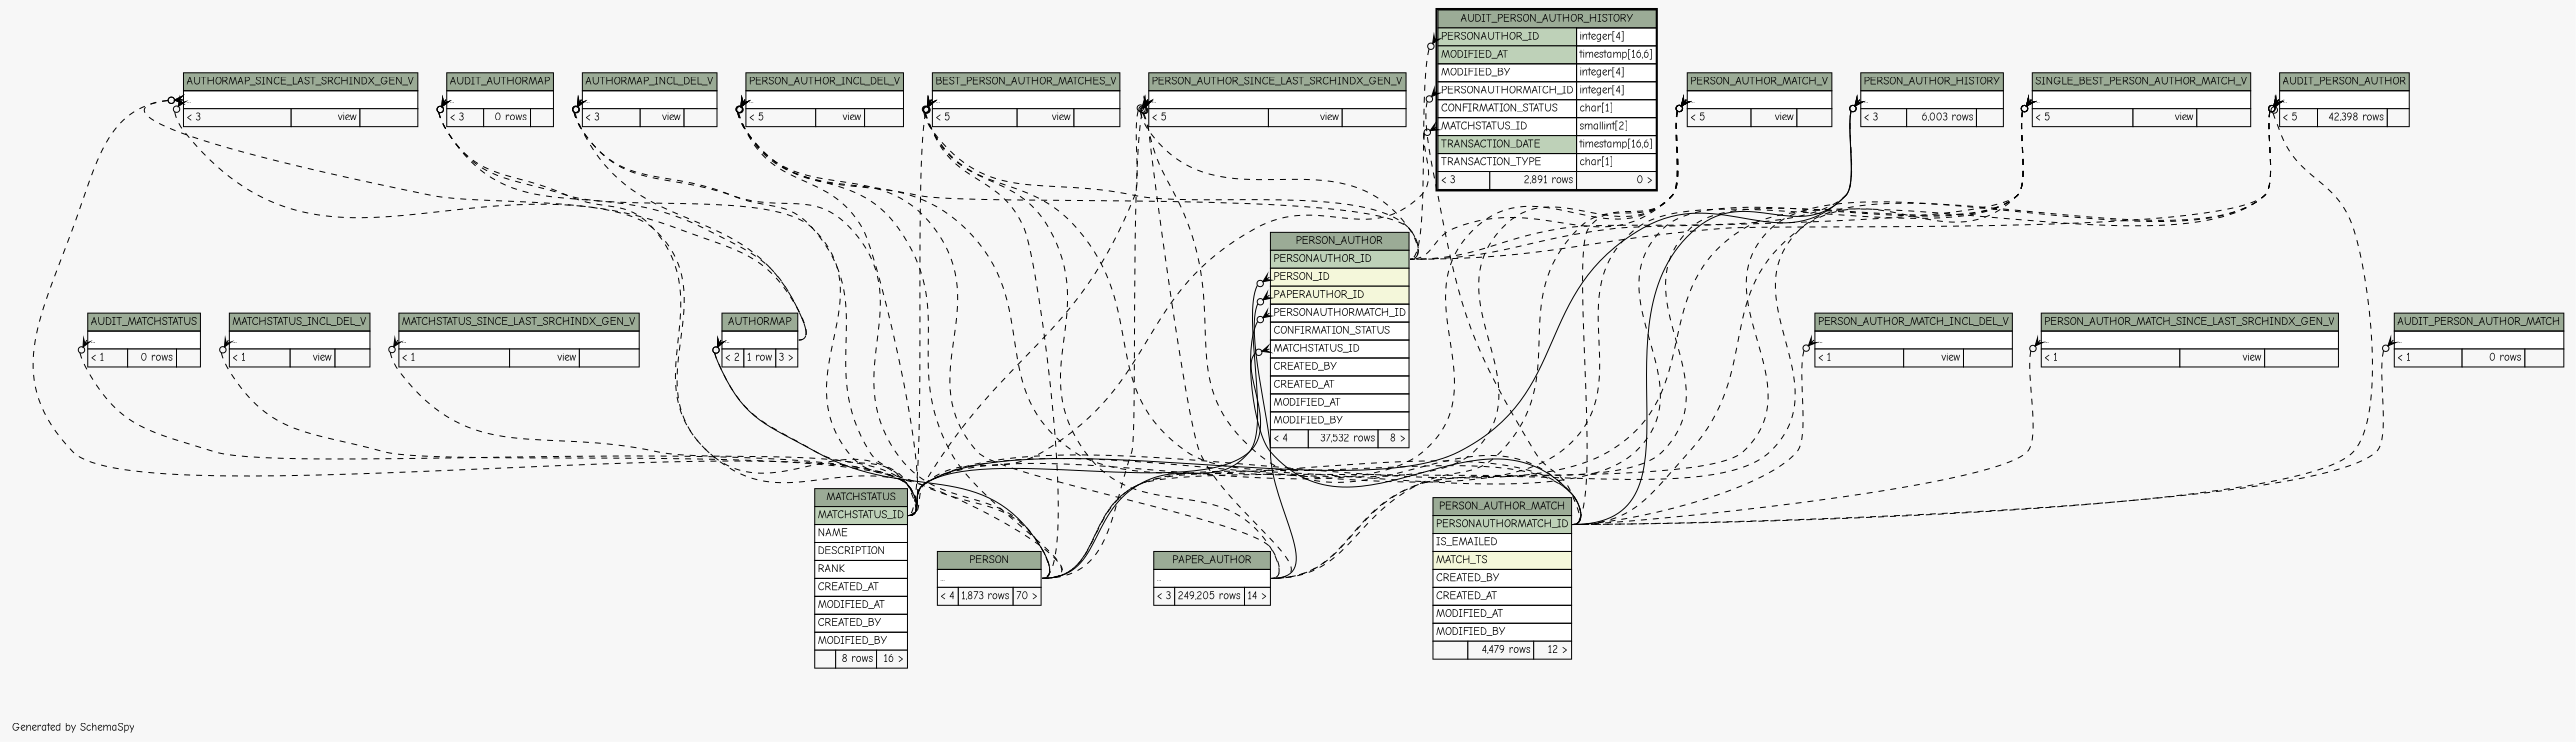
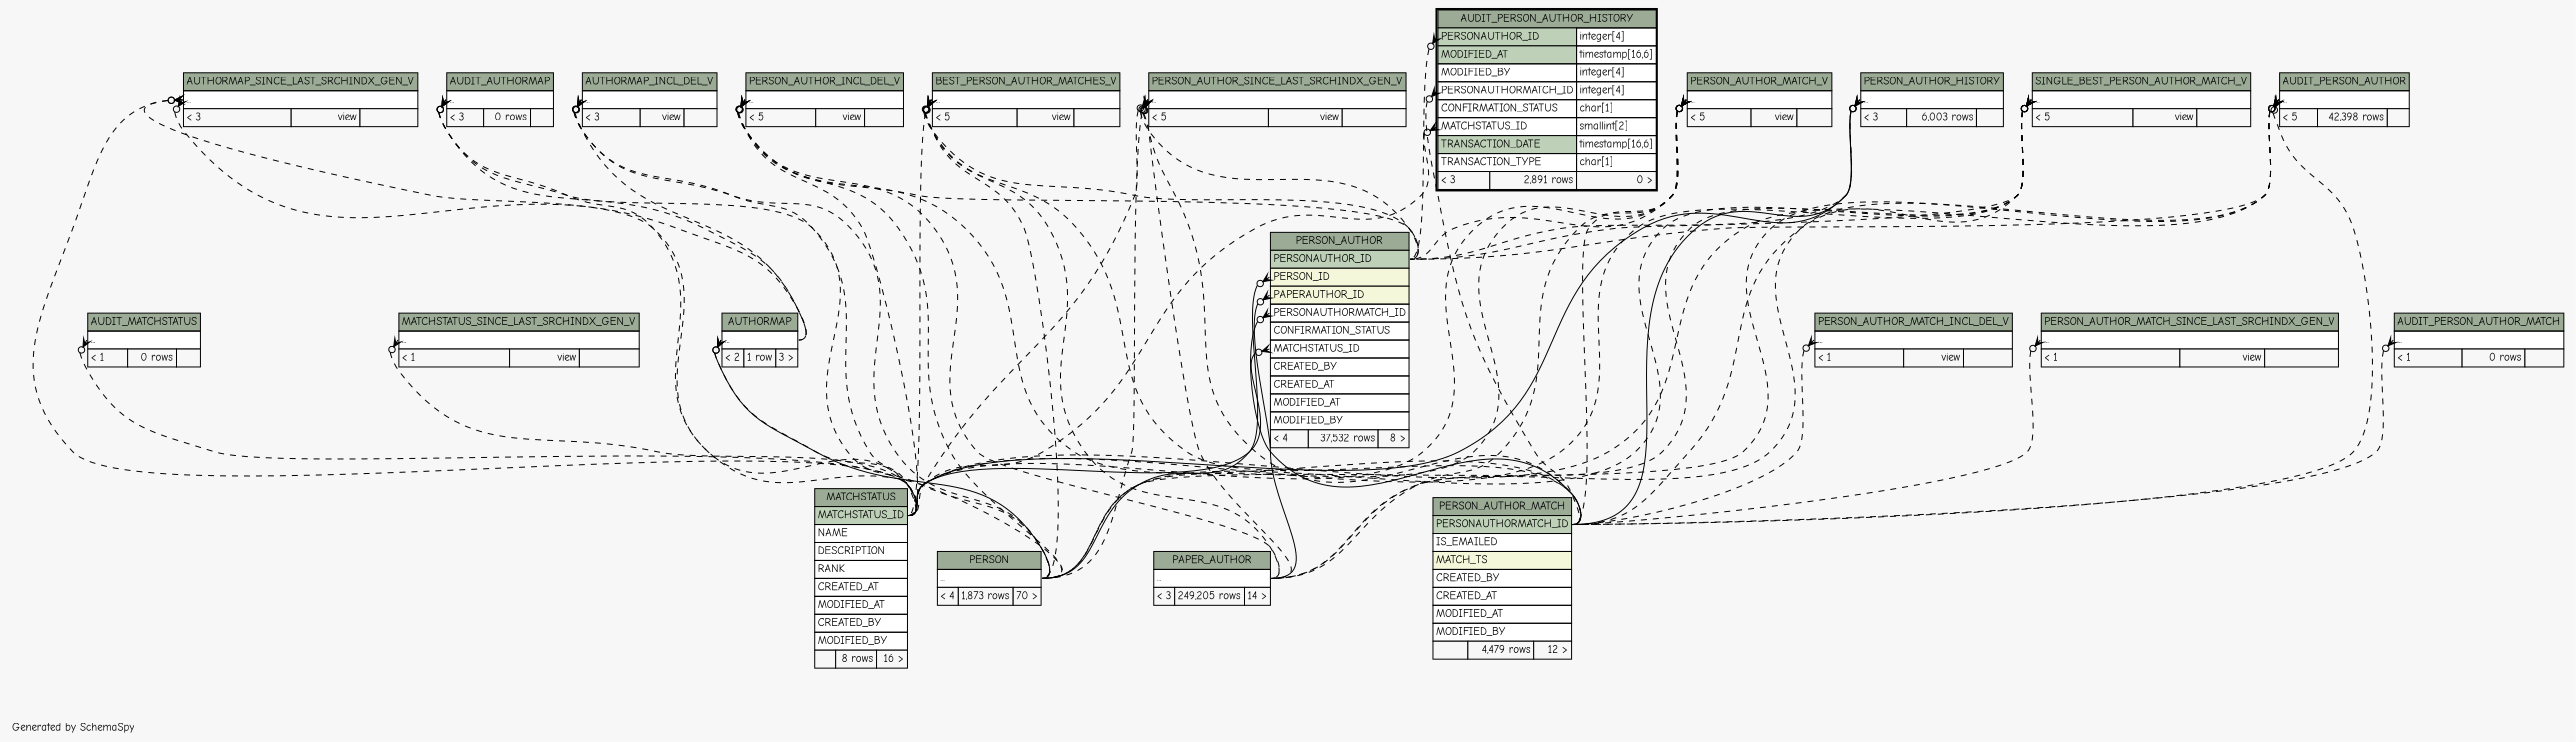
(299, 340) -> none
